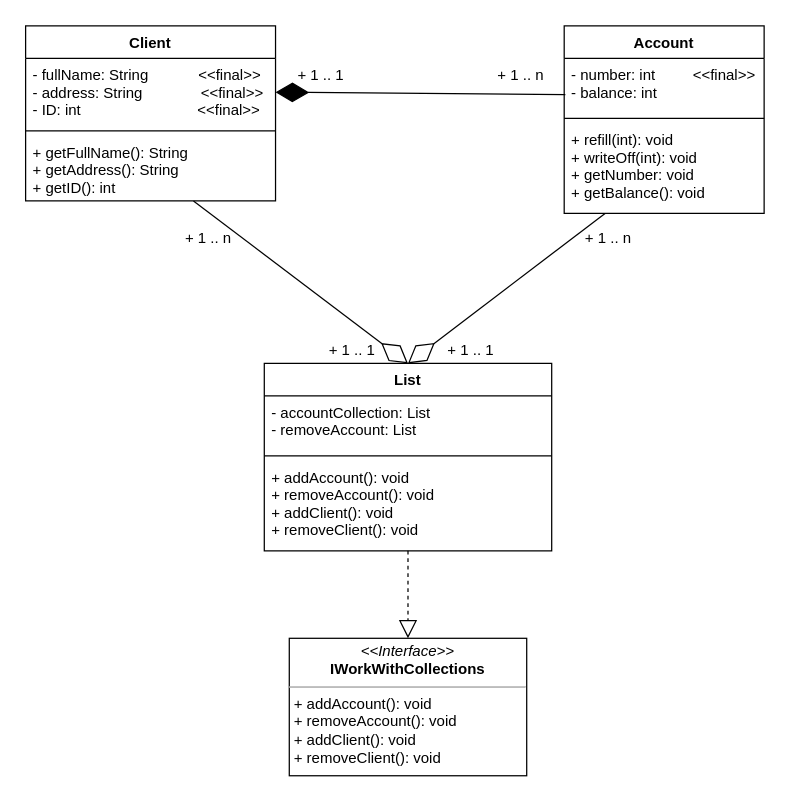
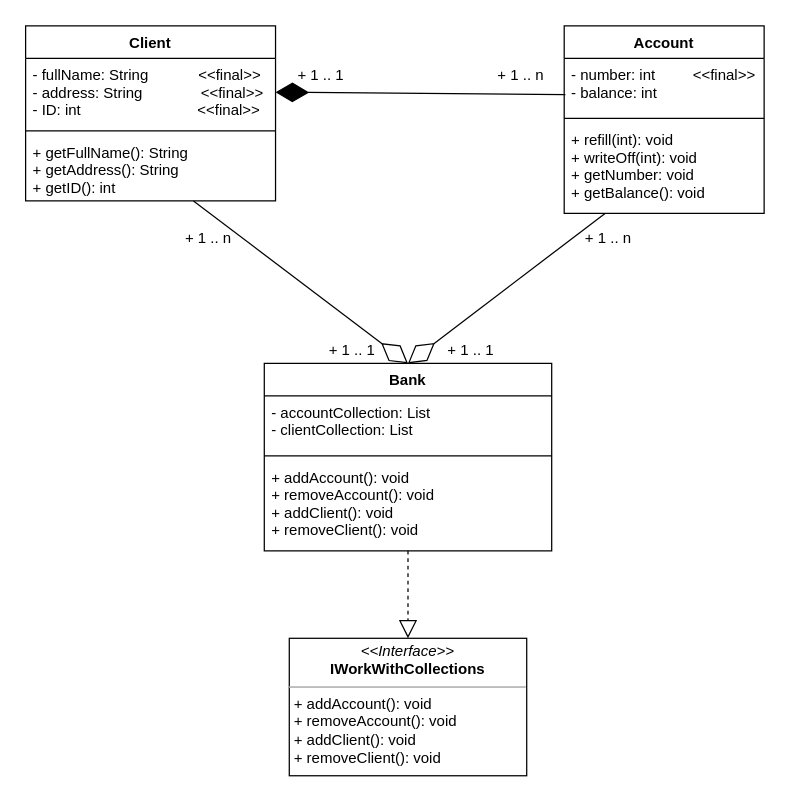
(408, 380) -> (408, 380)
(363, 413) -> (363, 413)
